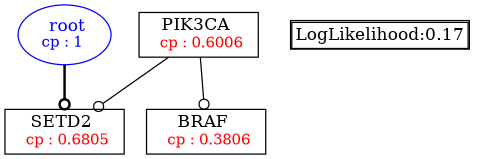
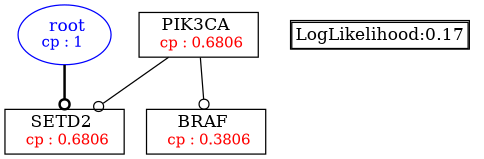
(202, 43) -> (202, 43)
(68, 140) -> (68, 140)
